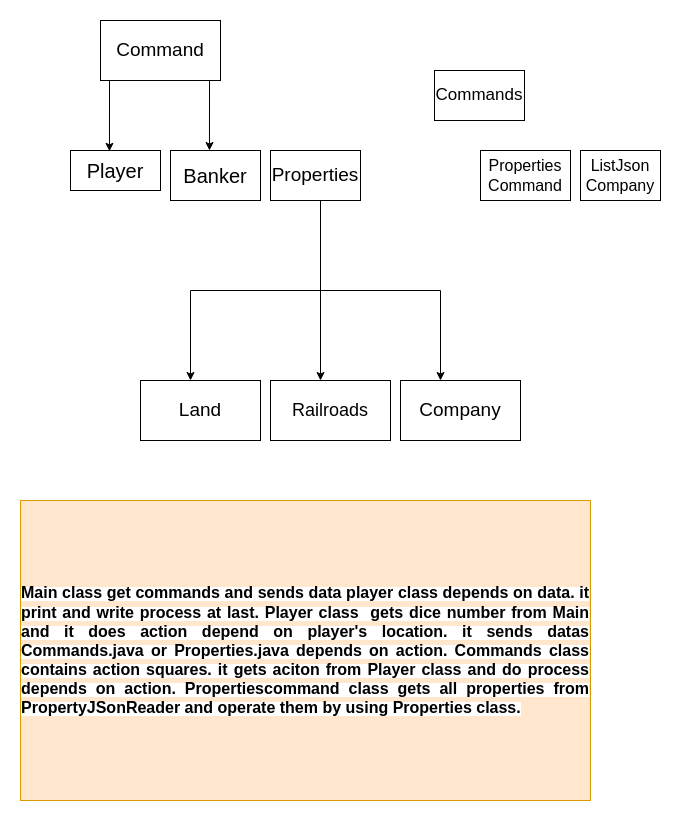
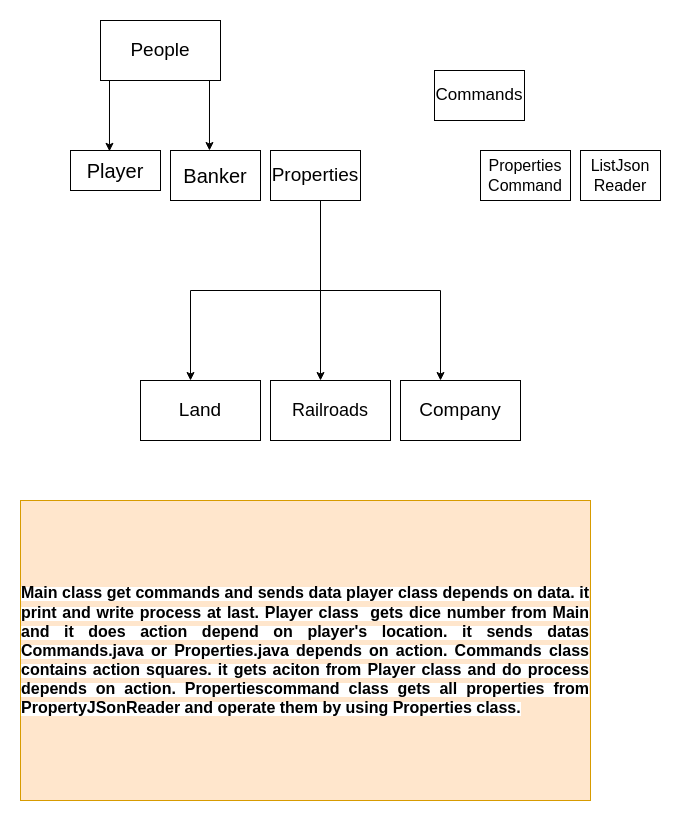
(161, 51) -> (161, 51)
(621, 176) -> (621, 176)
